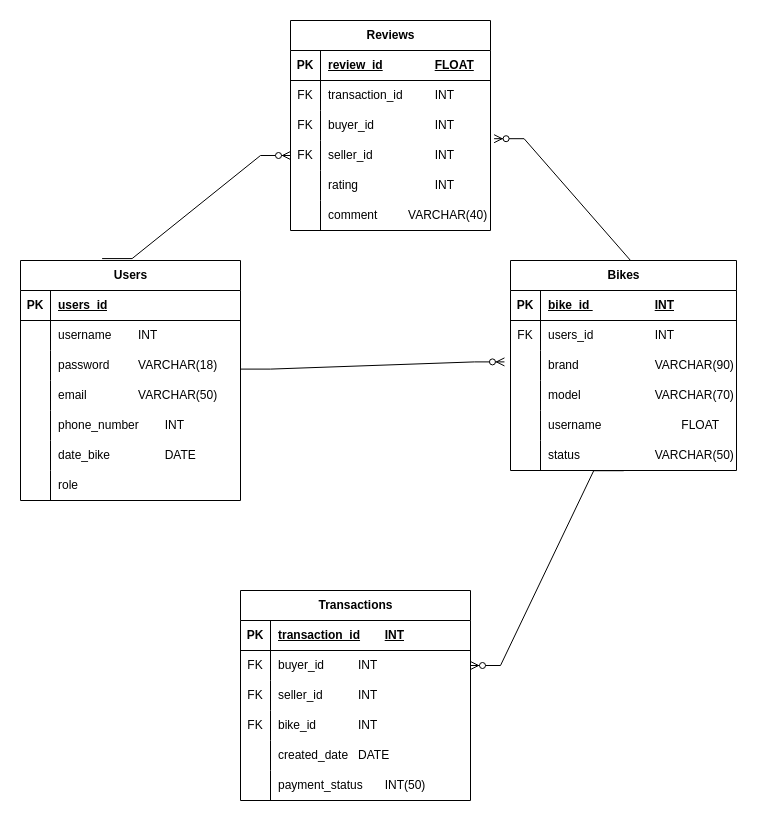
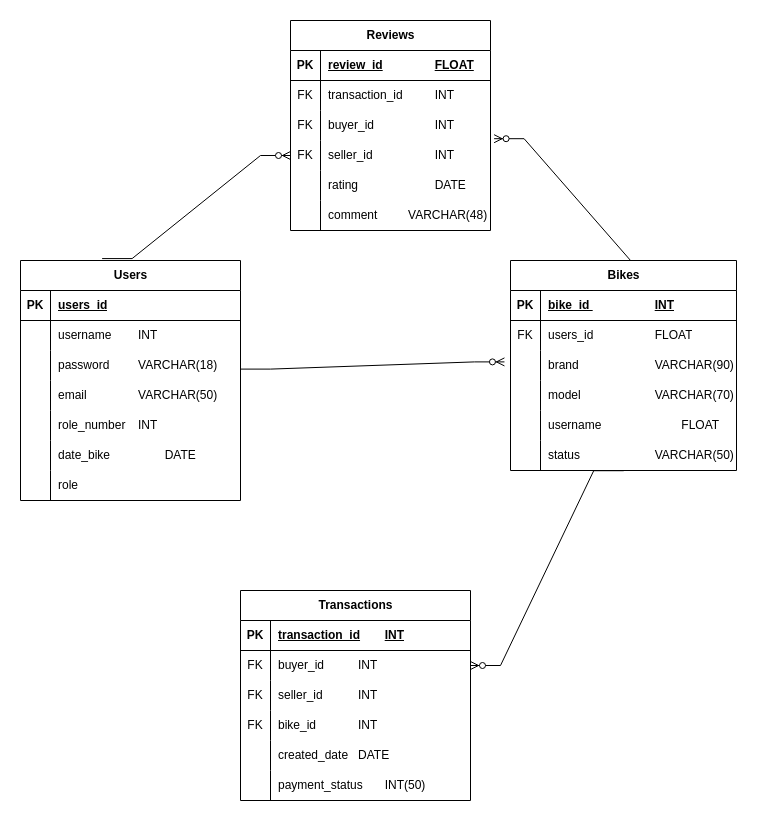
(367, 186) -> (371, 186)
(396, 216) -> (396, 216)
(594, 336) -> (601, 336)
(112, 426) -> (107, 426)
